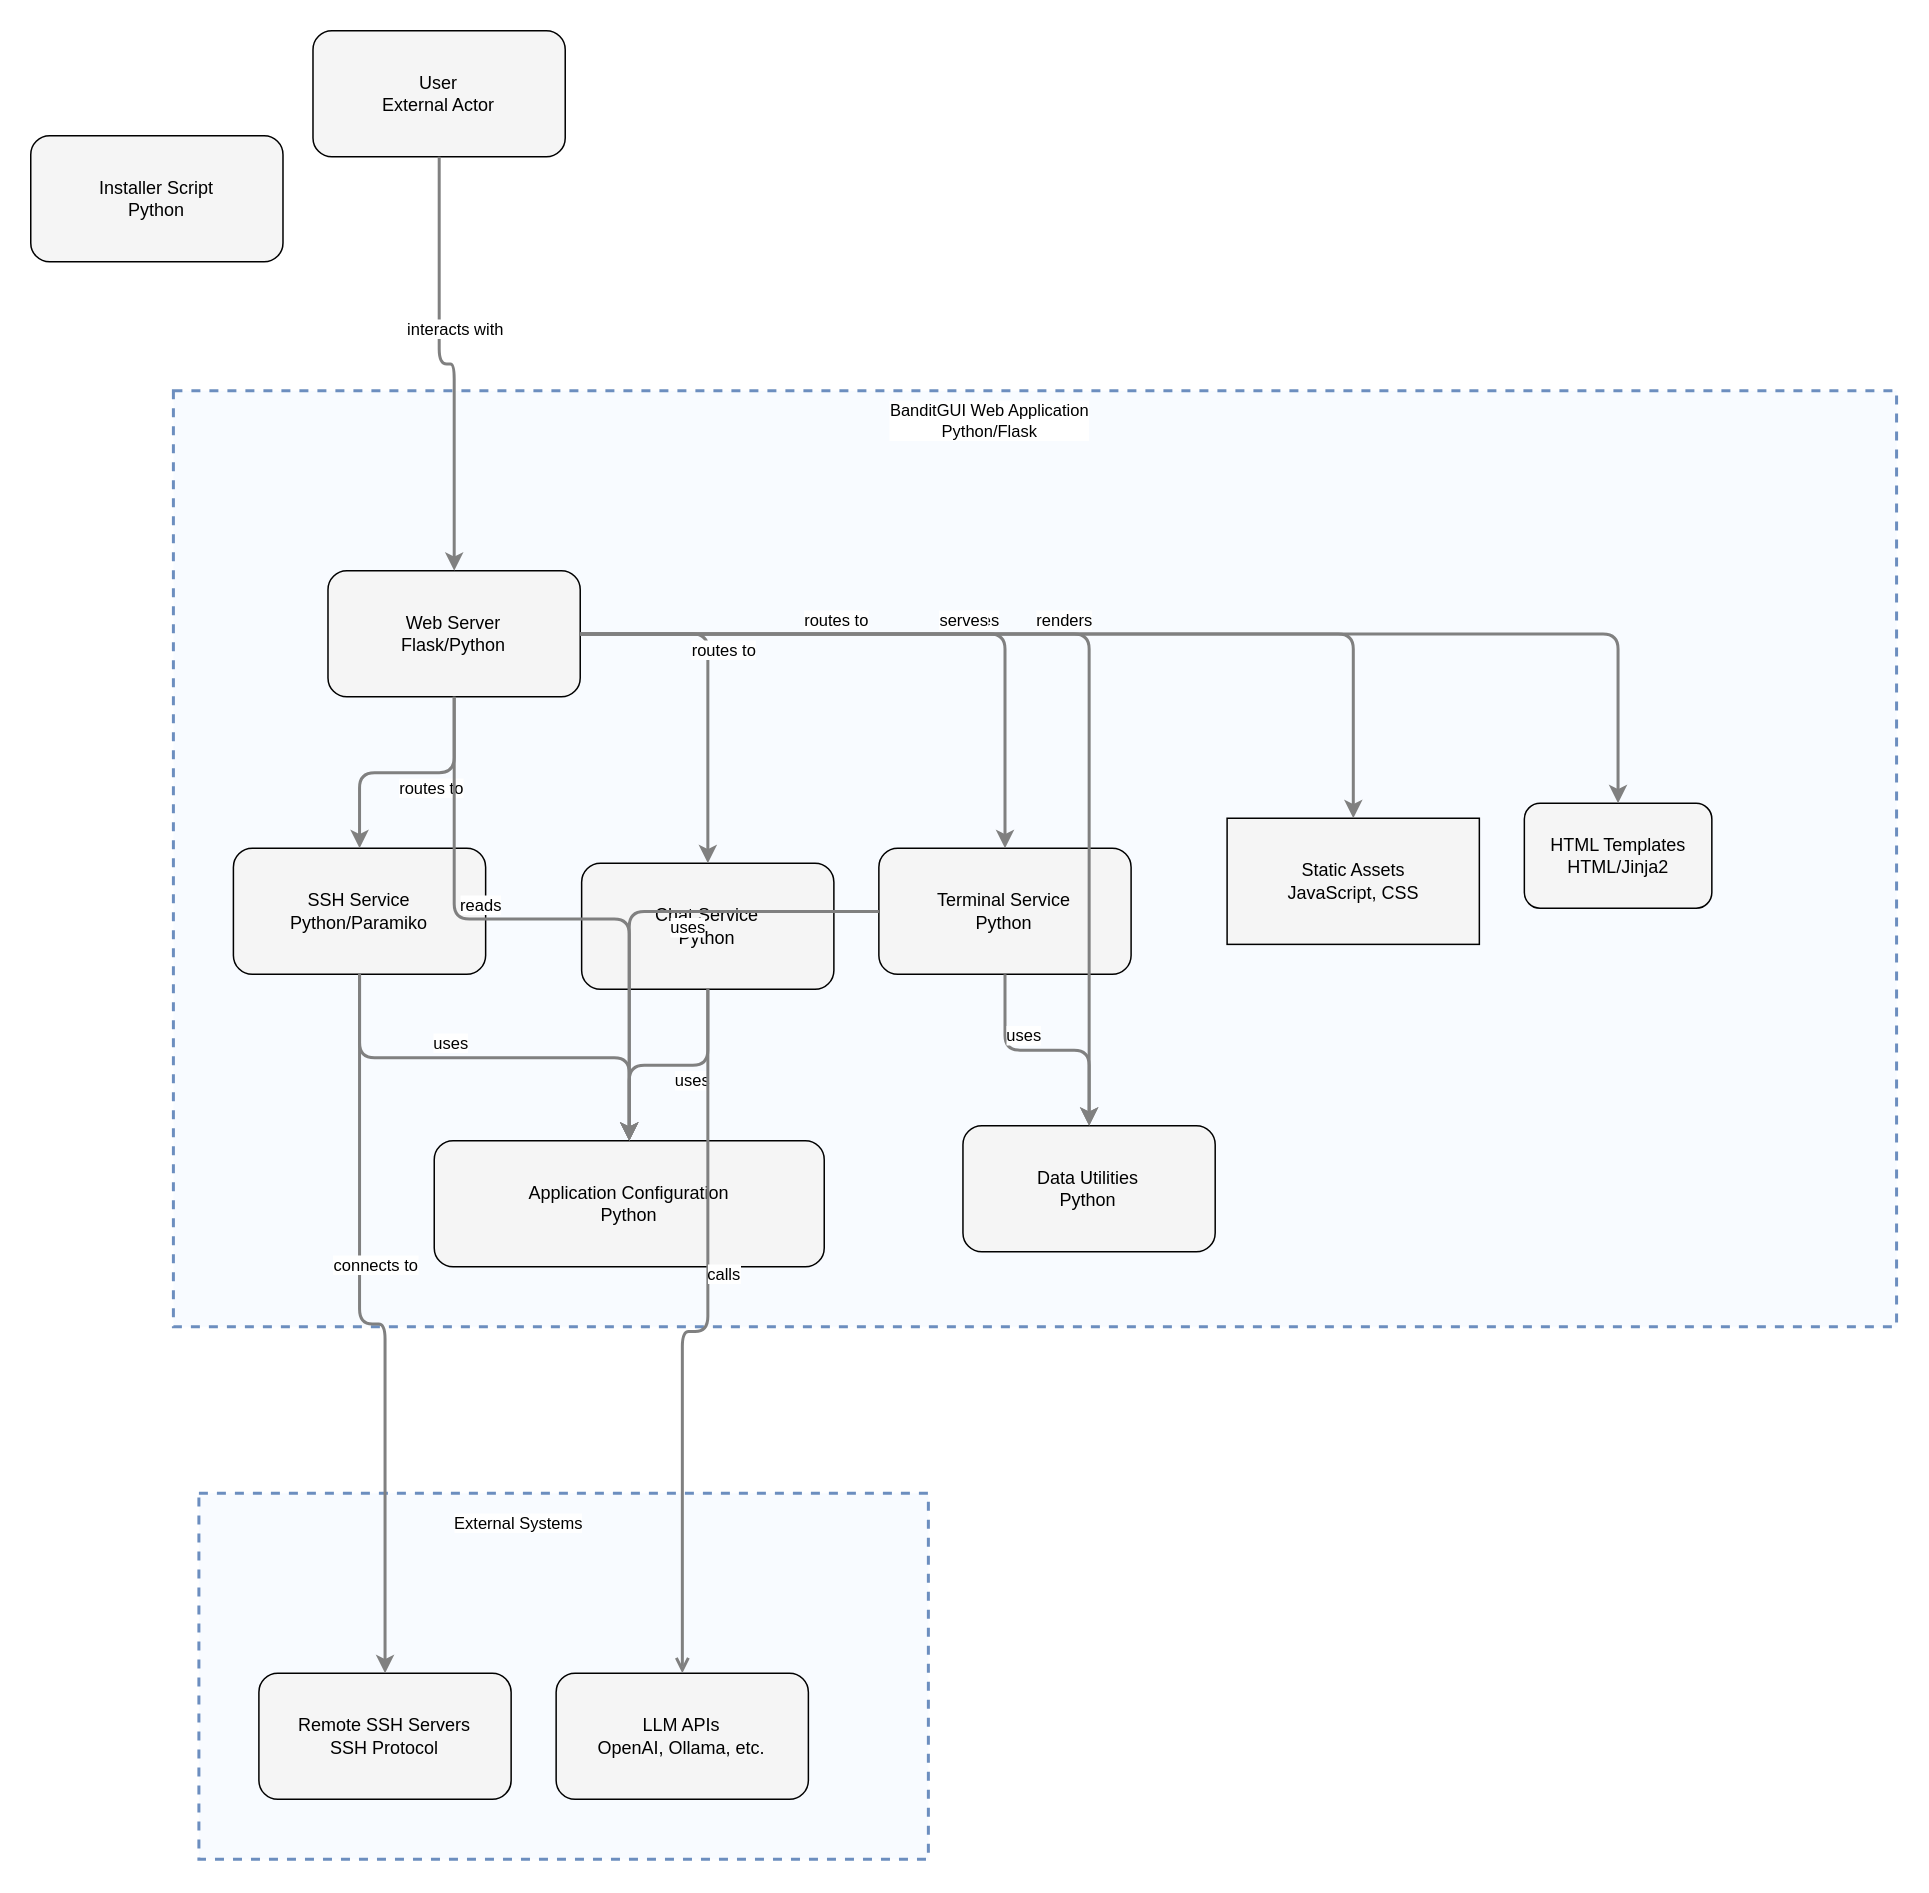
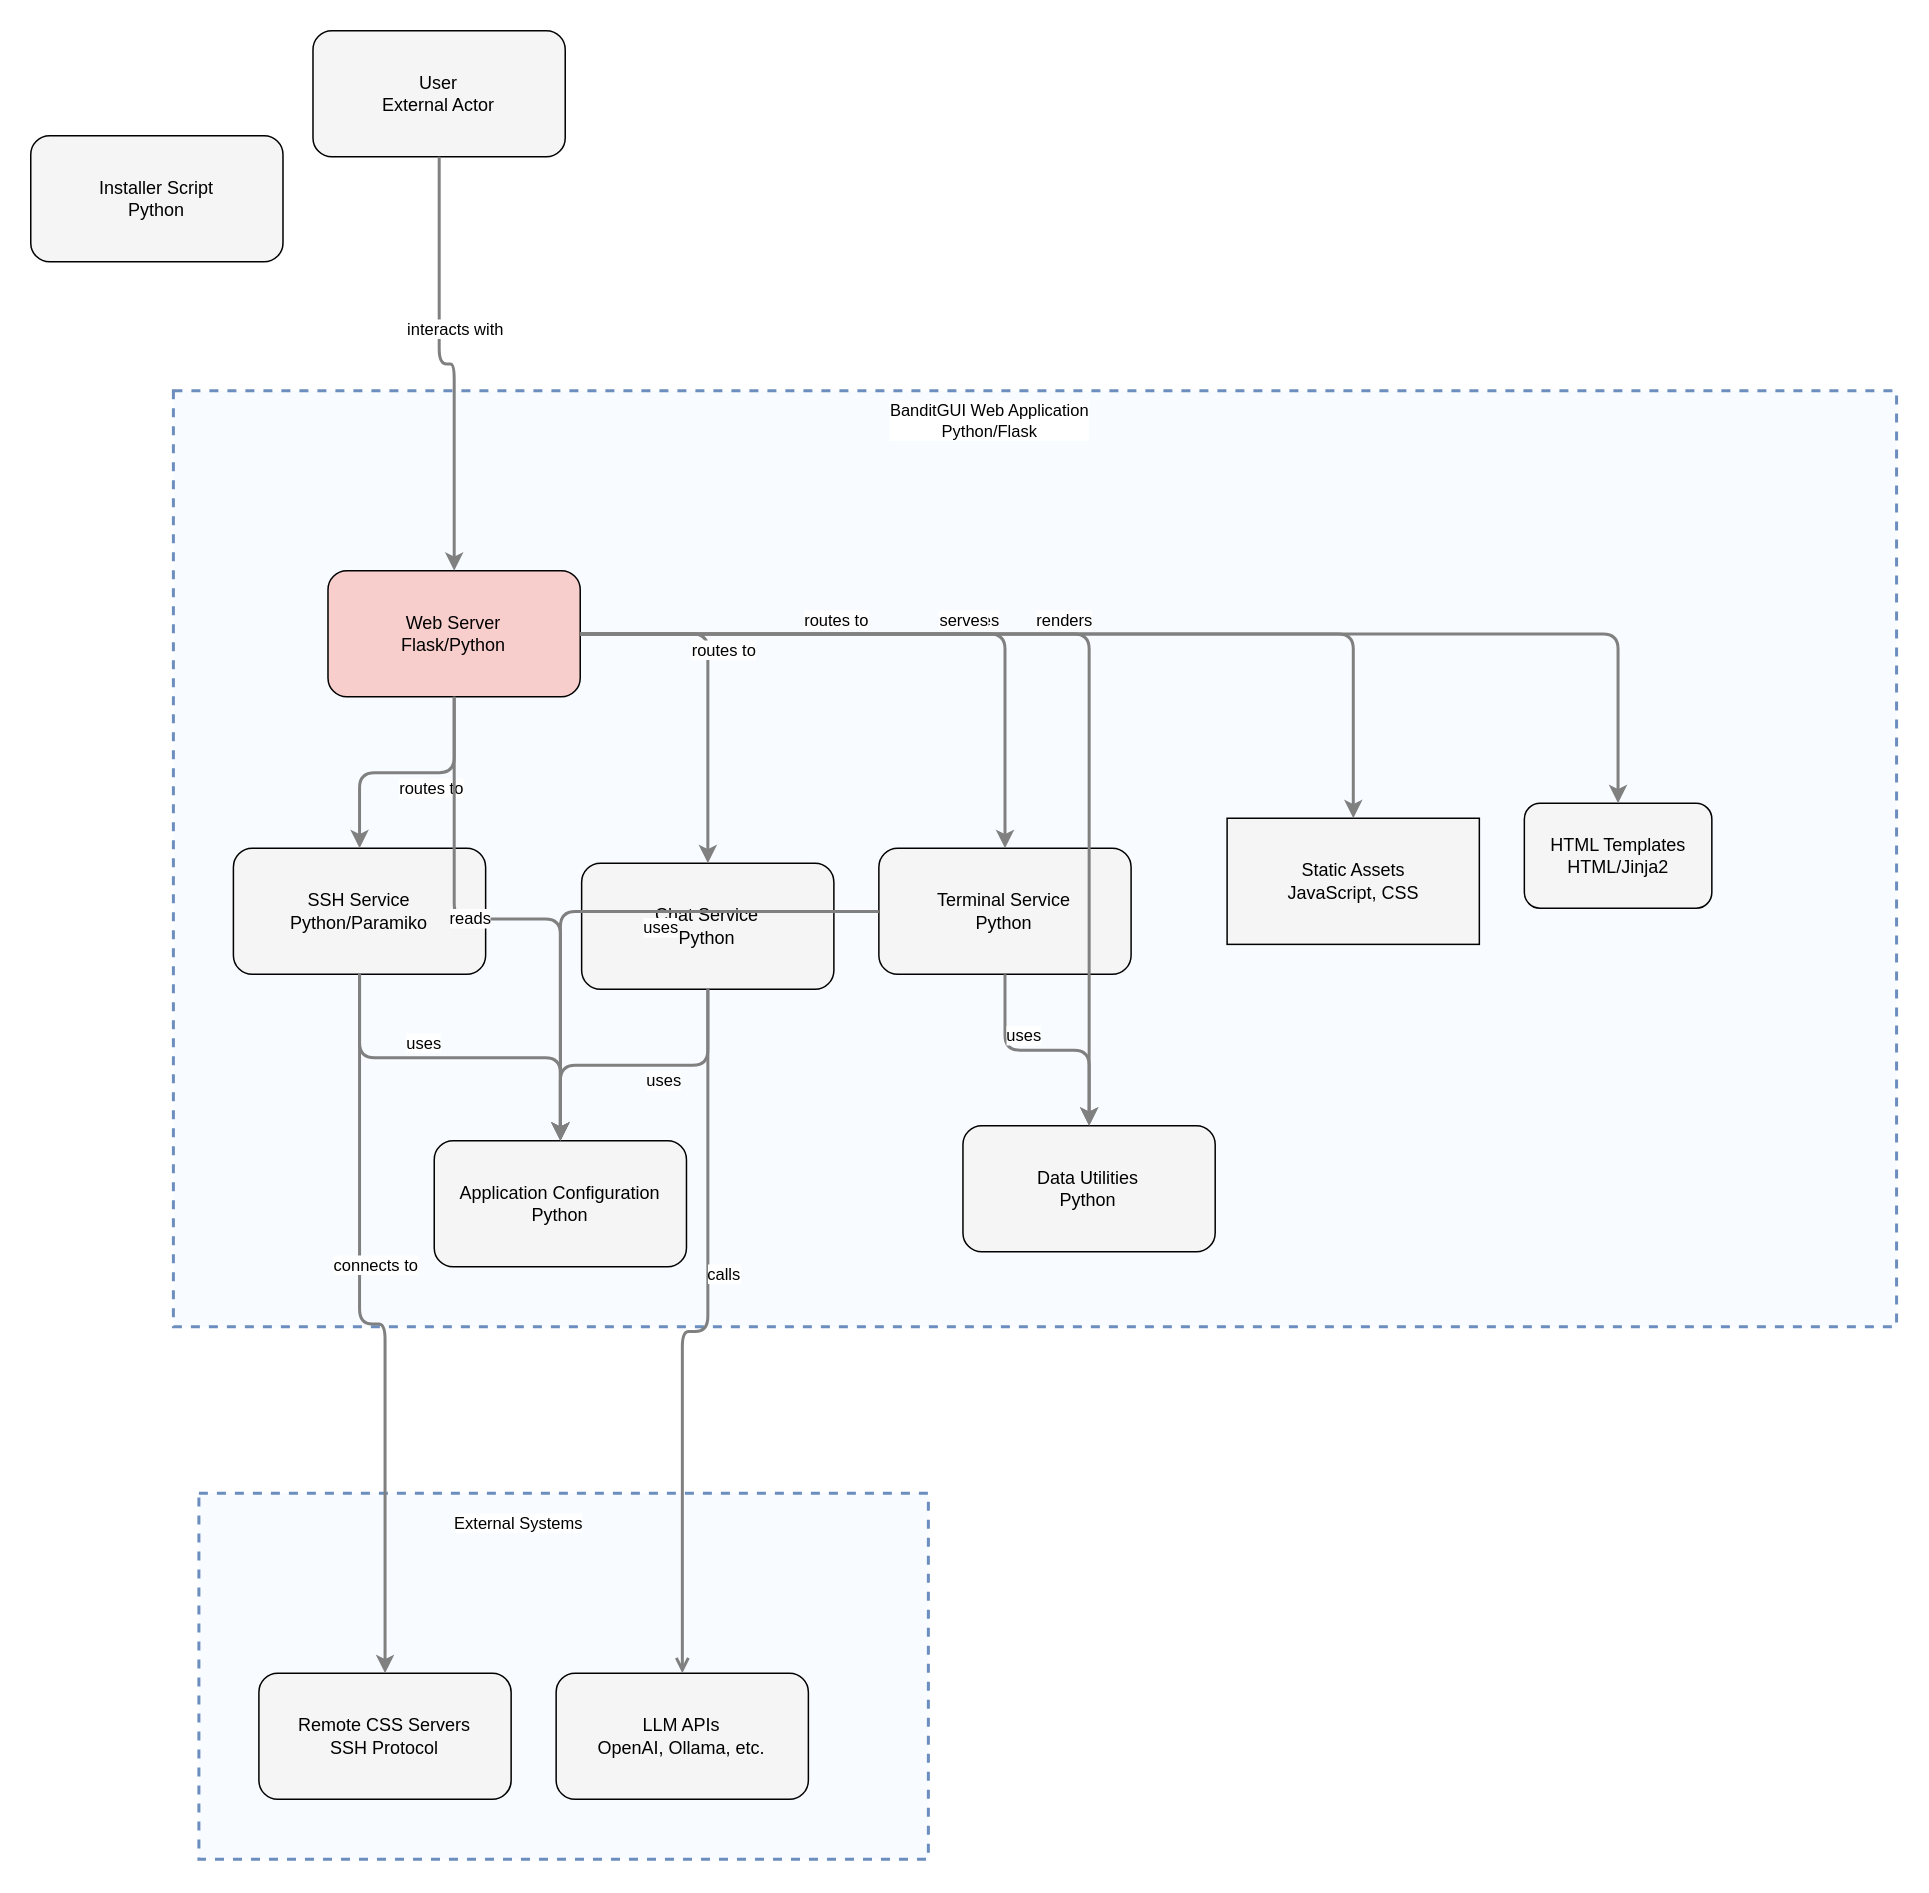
(454, 634) -> (454, 634)
(629, 1204) -> (560, 1204)
(385, 1736) -> (385, 1736)
